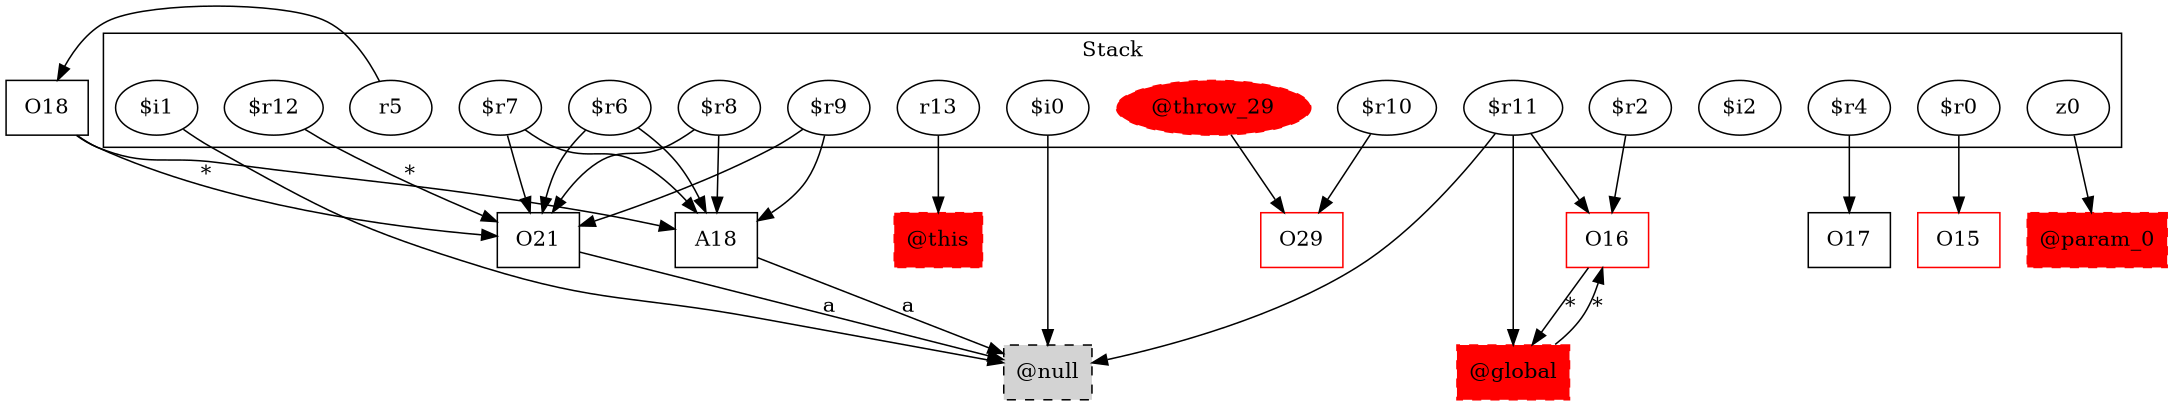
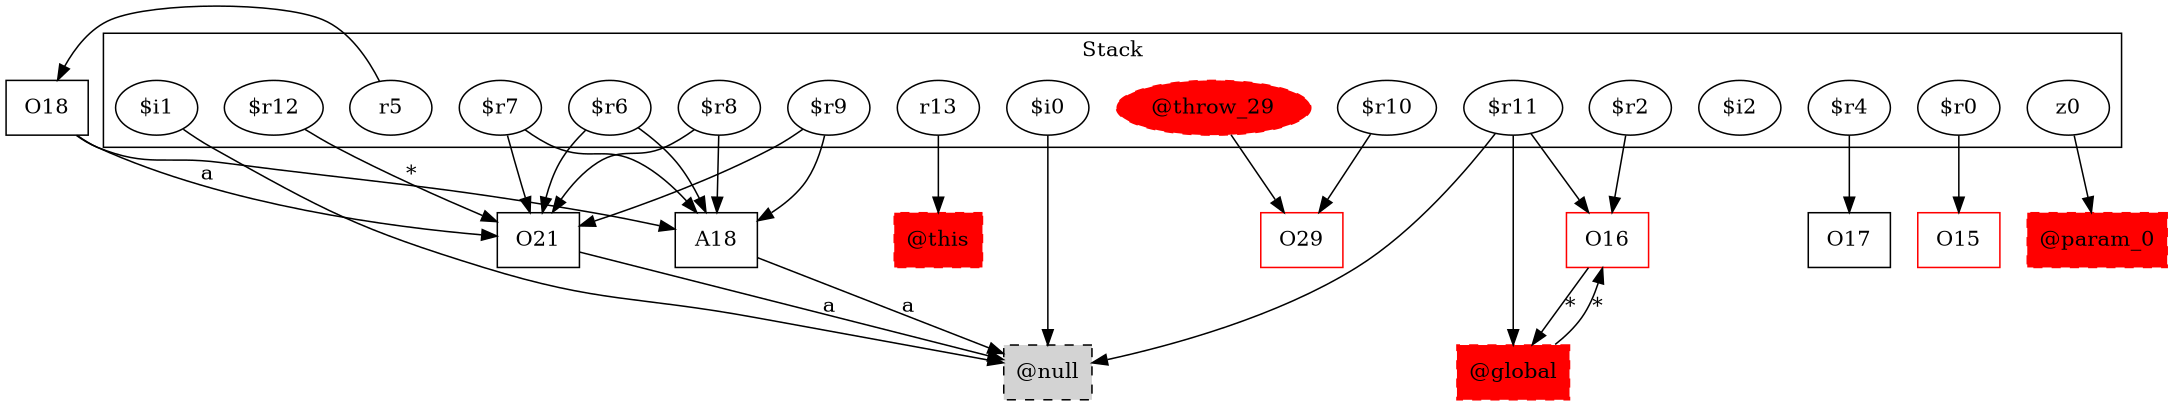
(206, 174) -> (208, 174)
